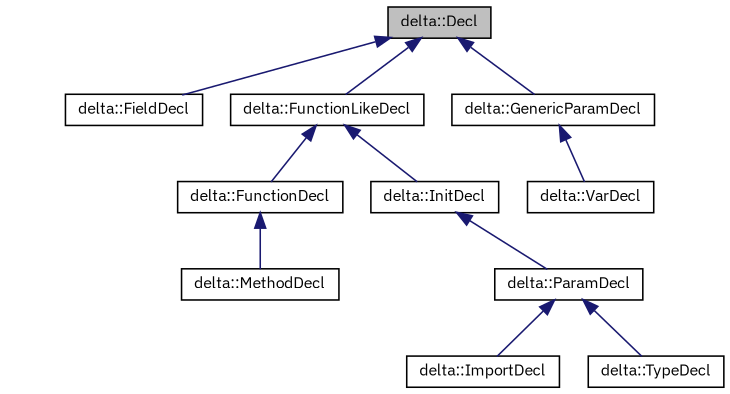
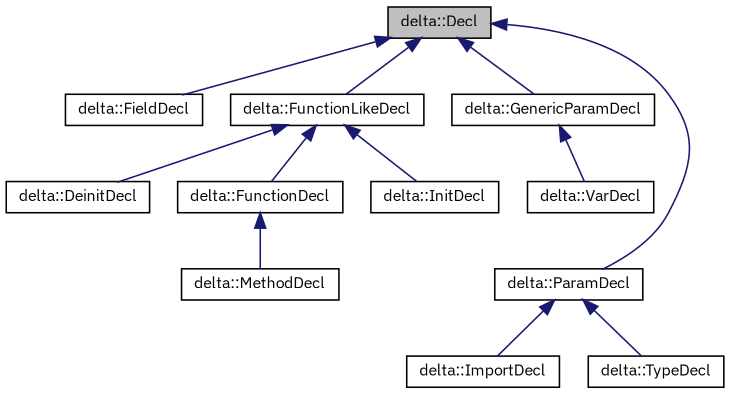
none -> (78, 197)
(509, 245) -> (678, 109)
